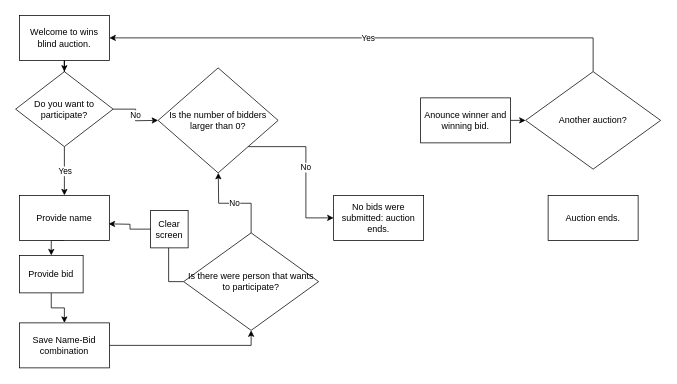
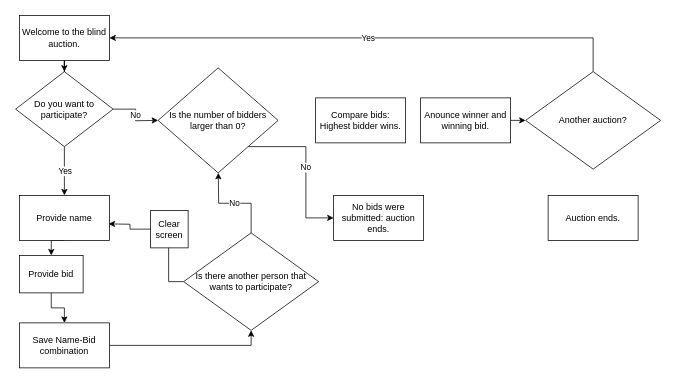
(64, 38) -> (64, 38)
none -> (360, 120)
(251, 282) -> (251, 282)
